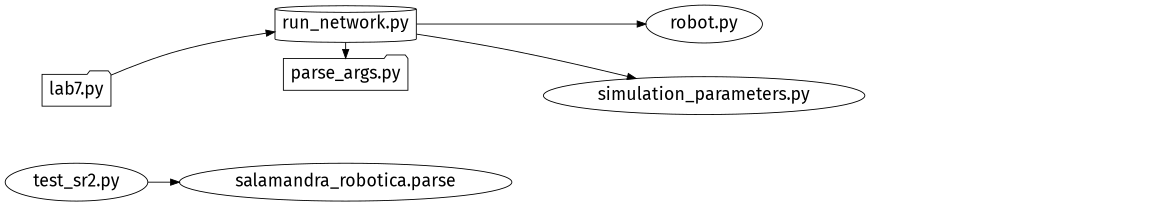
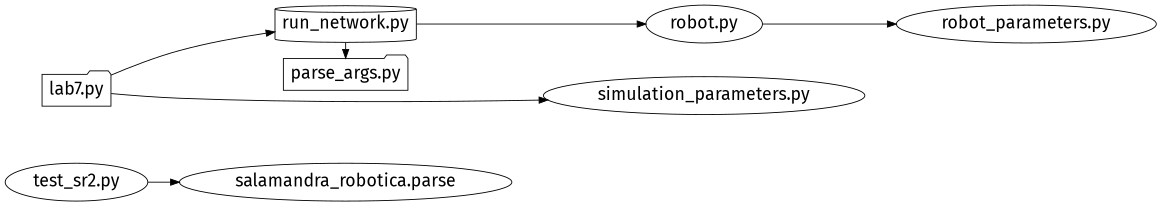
none -> (1026, 24)
(523, 53) -> (325, 101)
